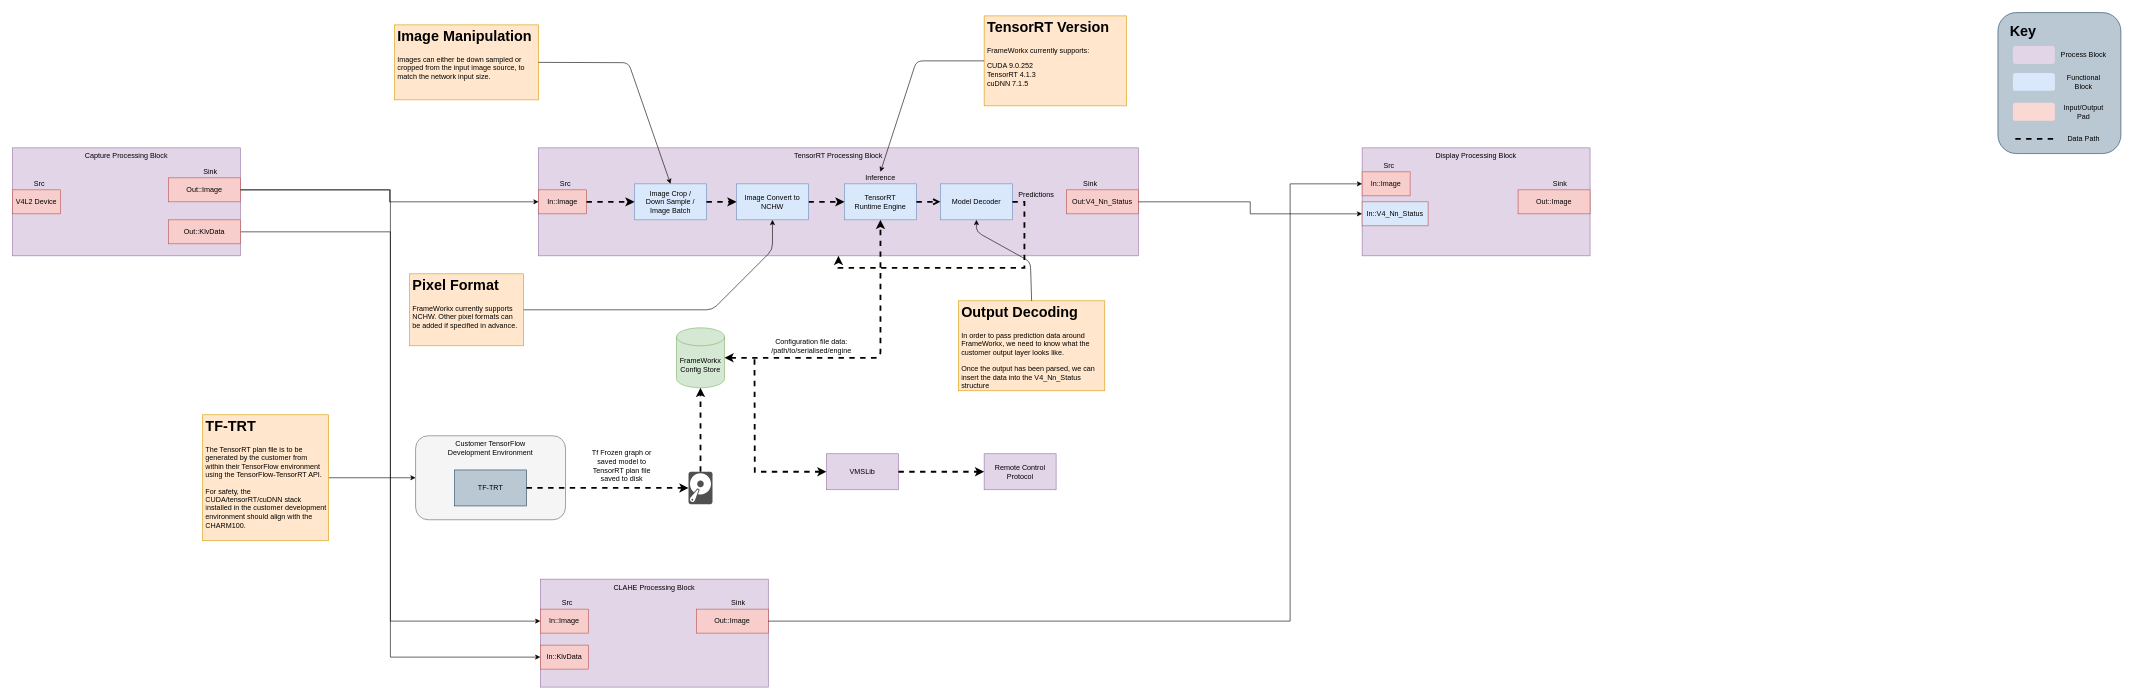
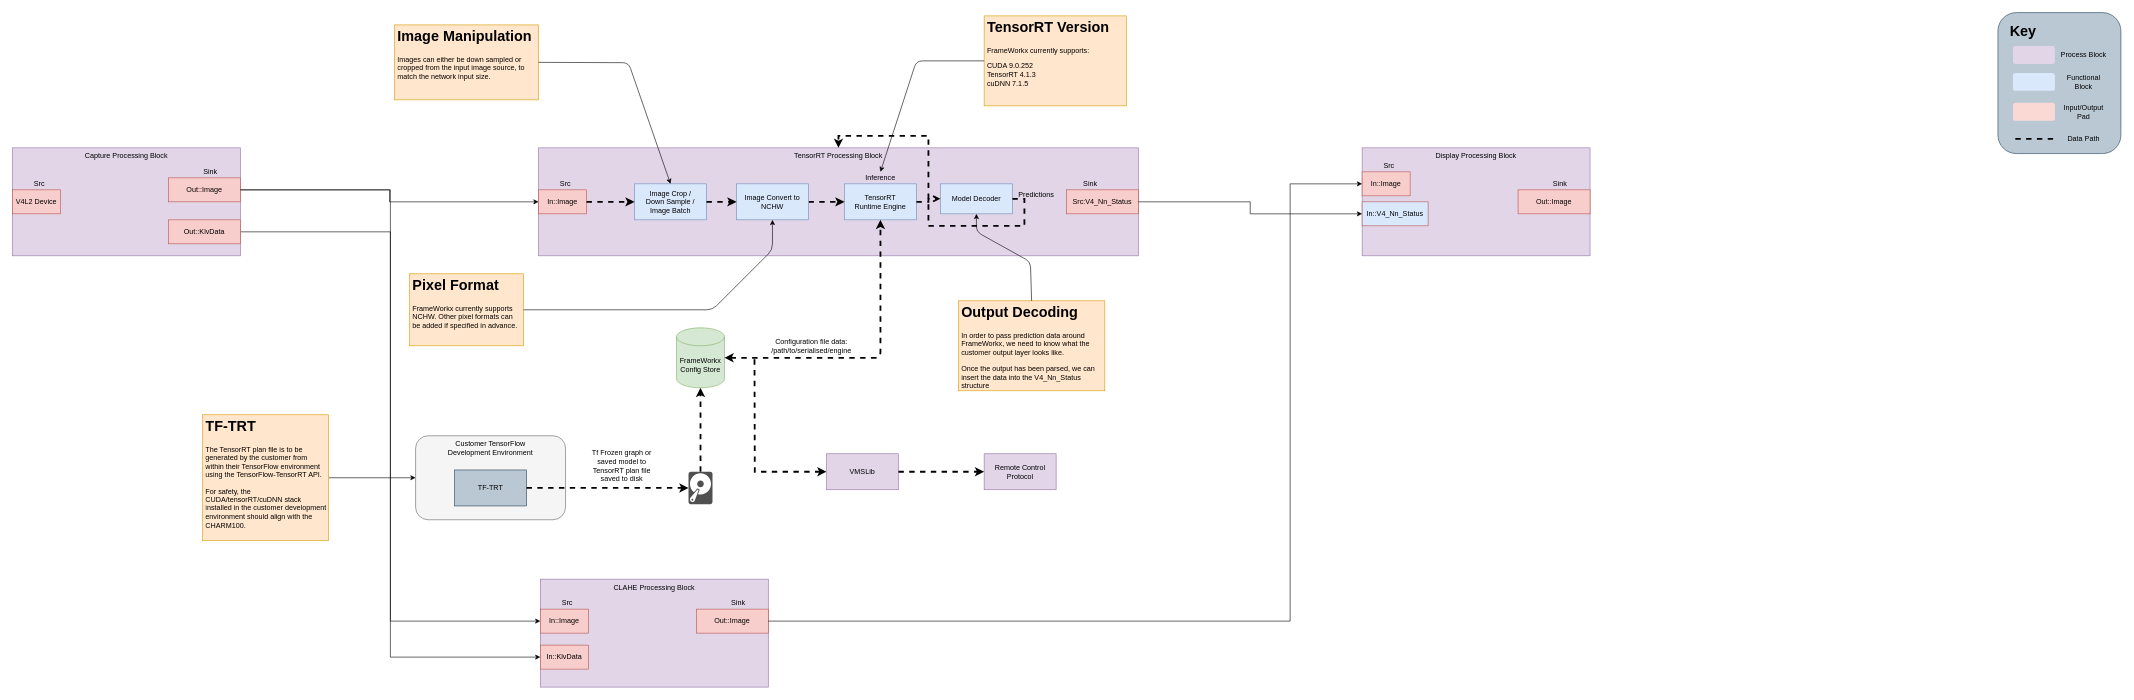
(977, 202) -> (977, 199)
(1103, 202) -> (1103, 202)
